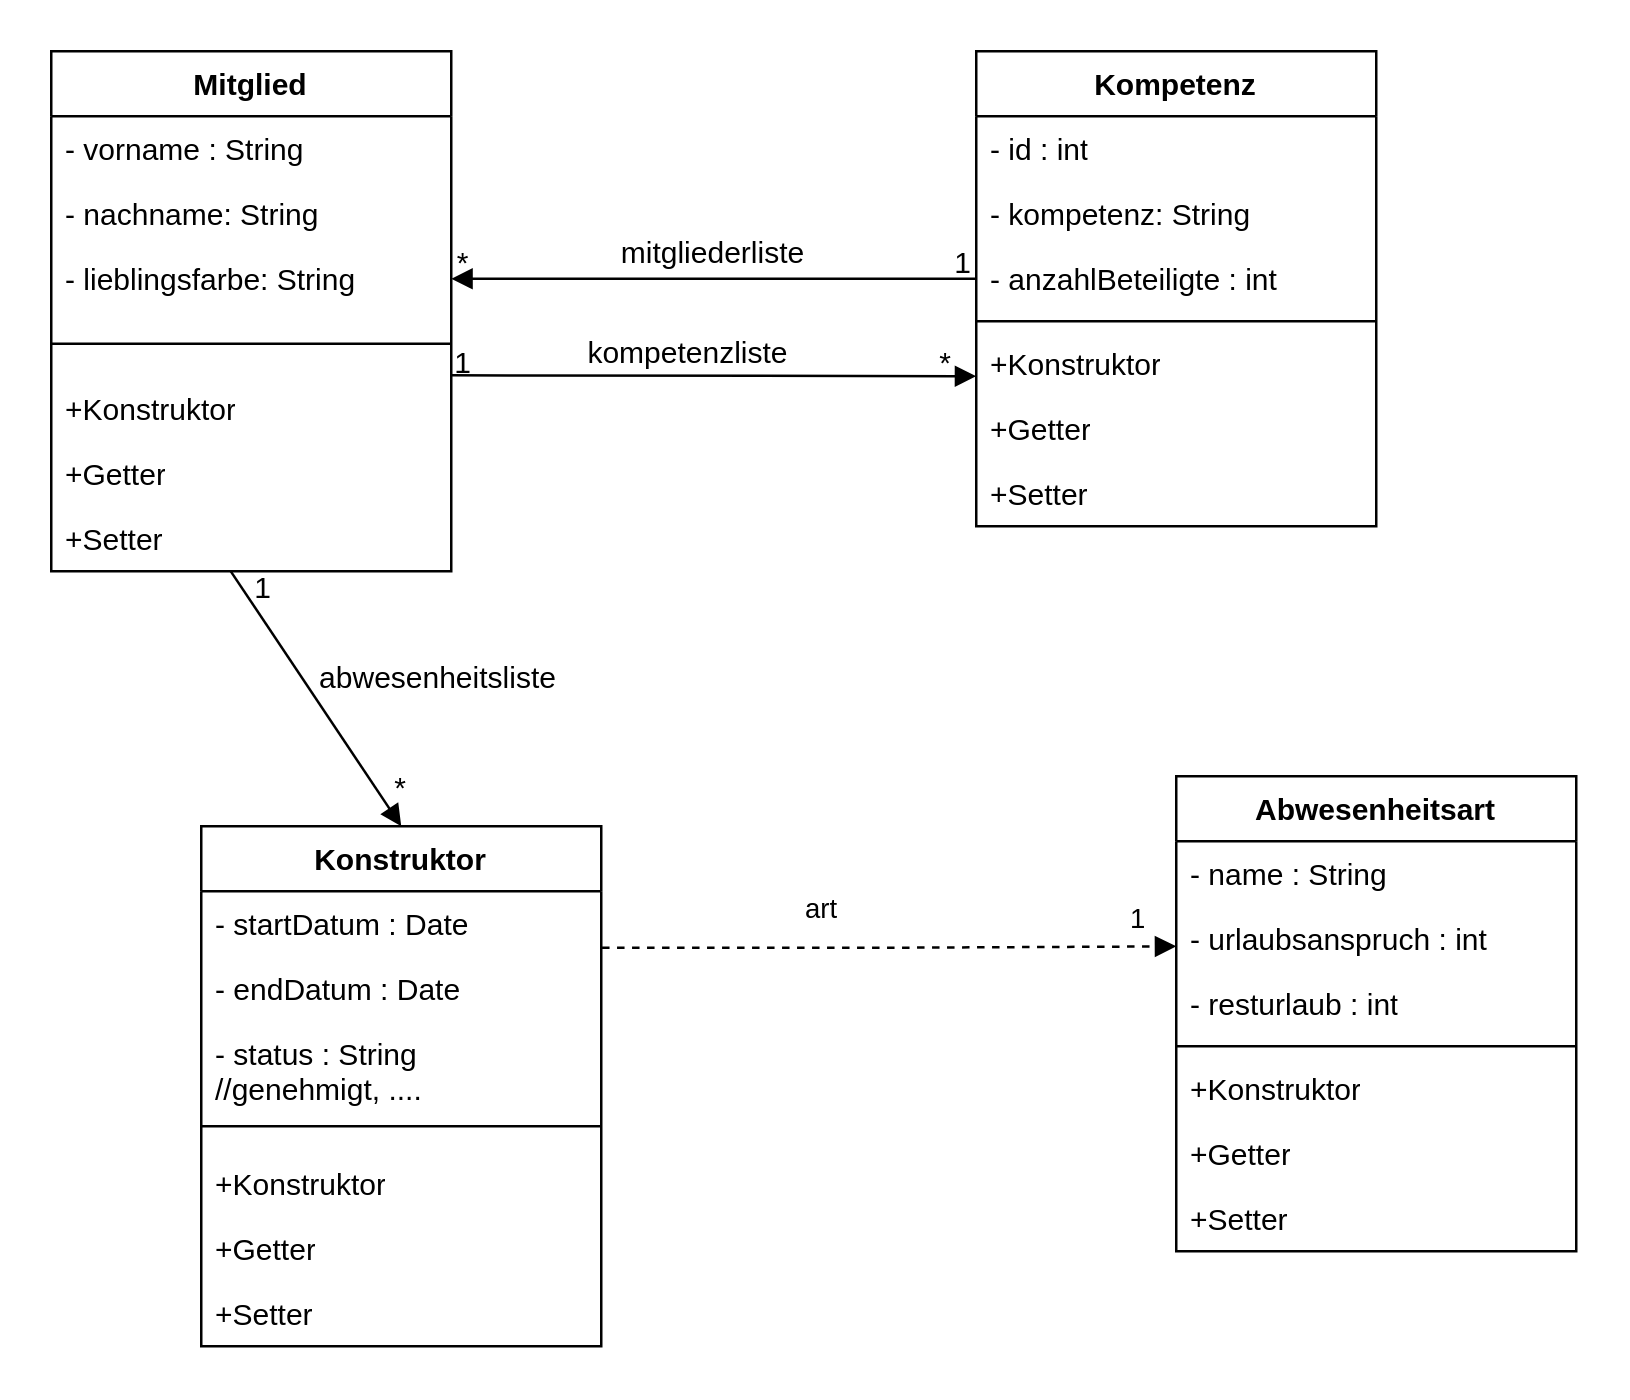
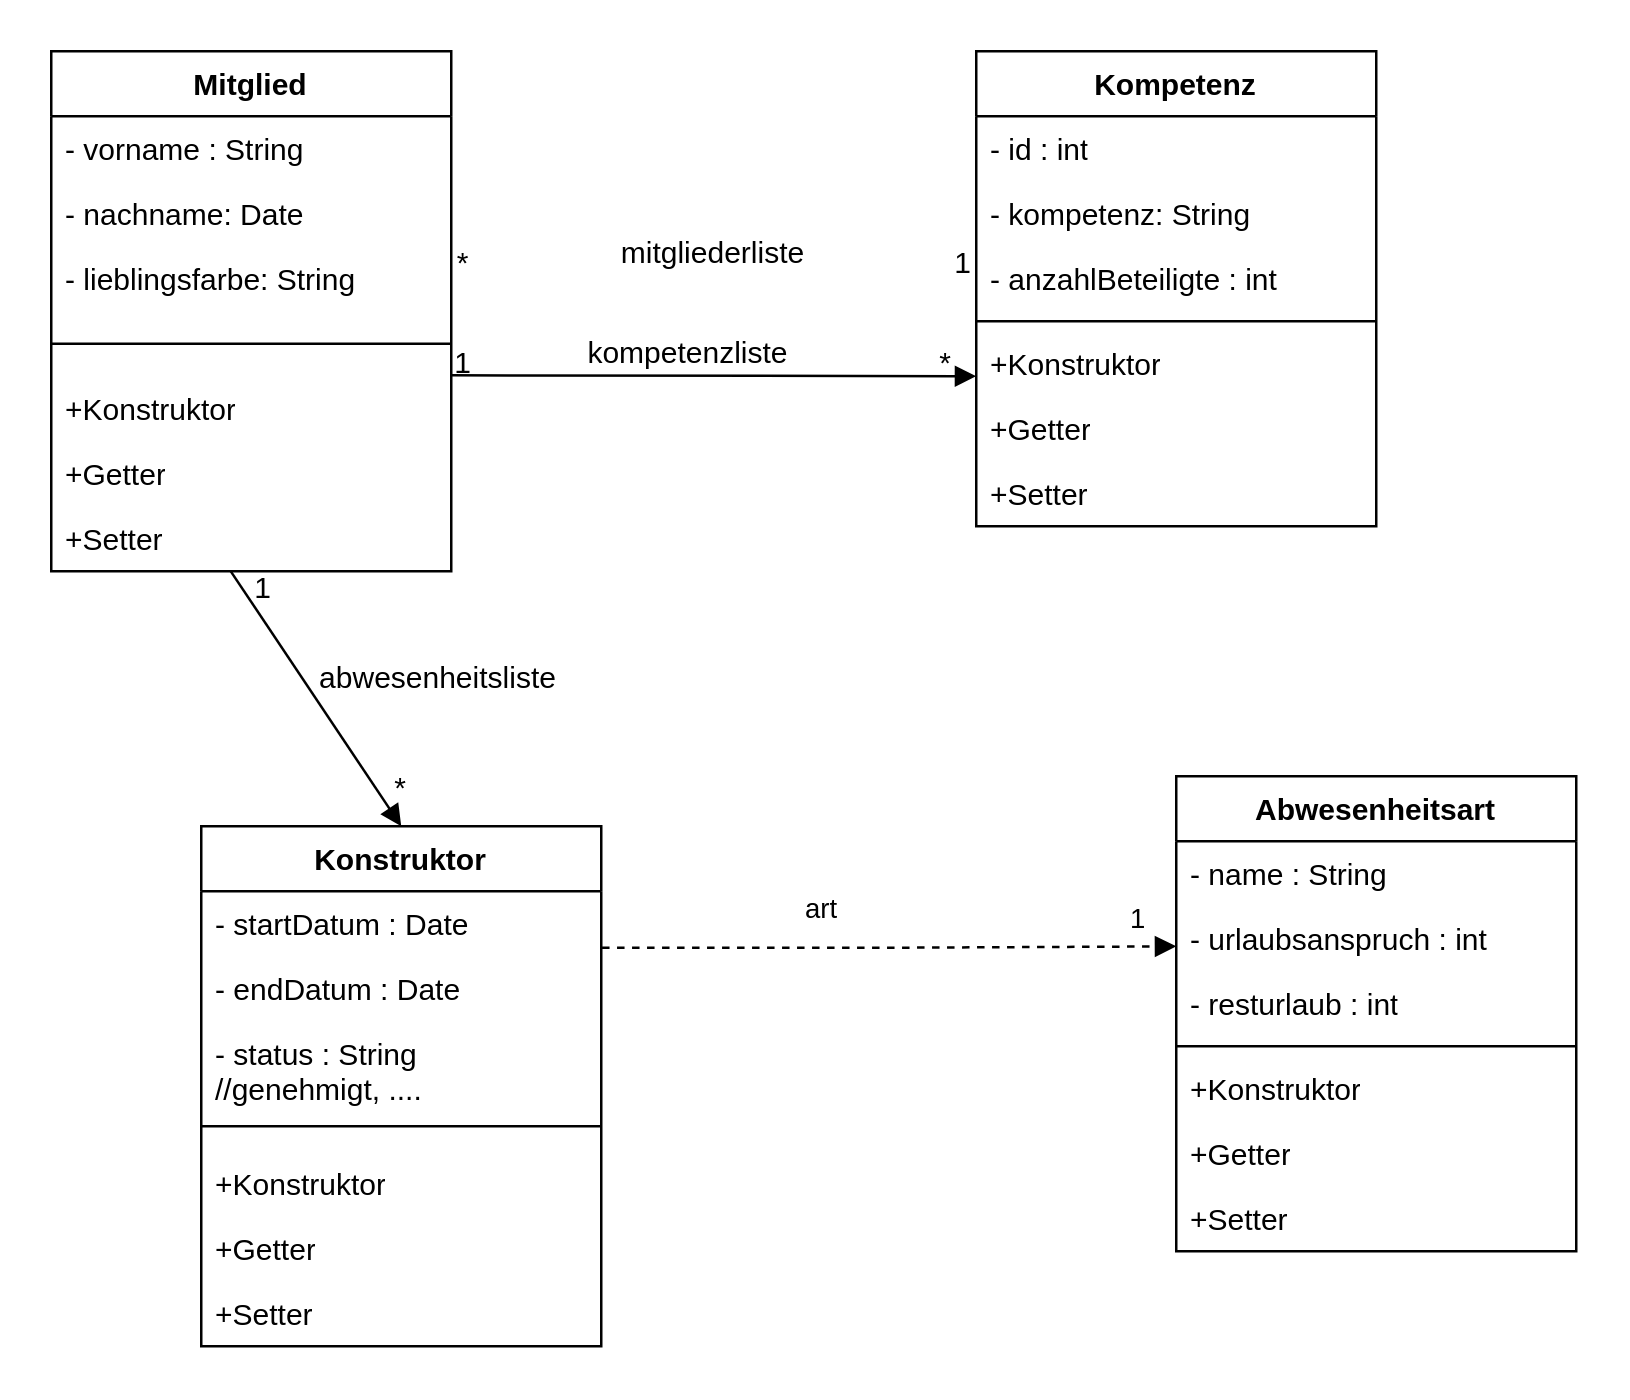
(202, 217) -> (189, 217)
(722, 279) -> none
